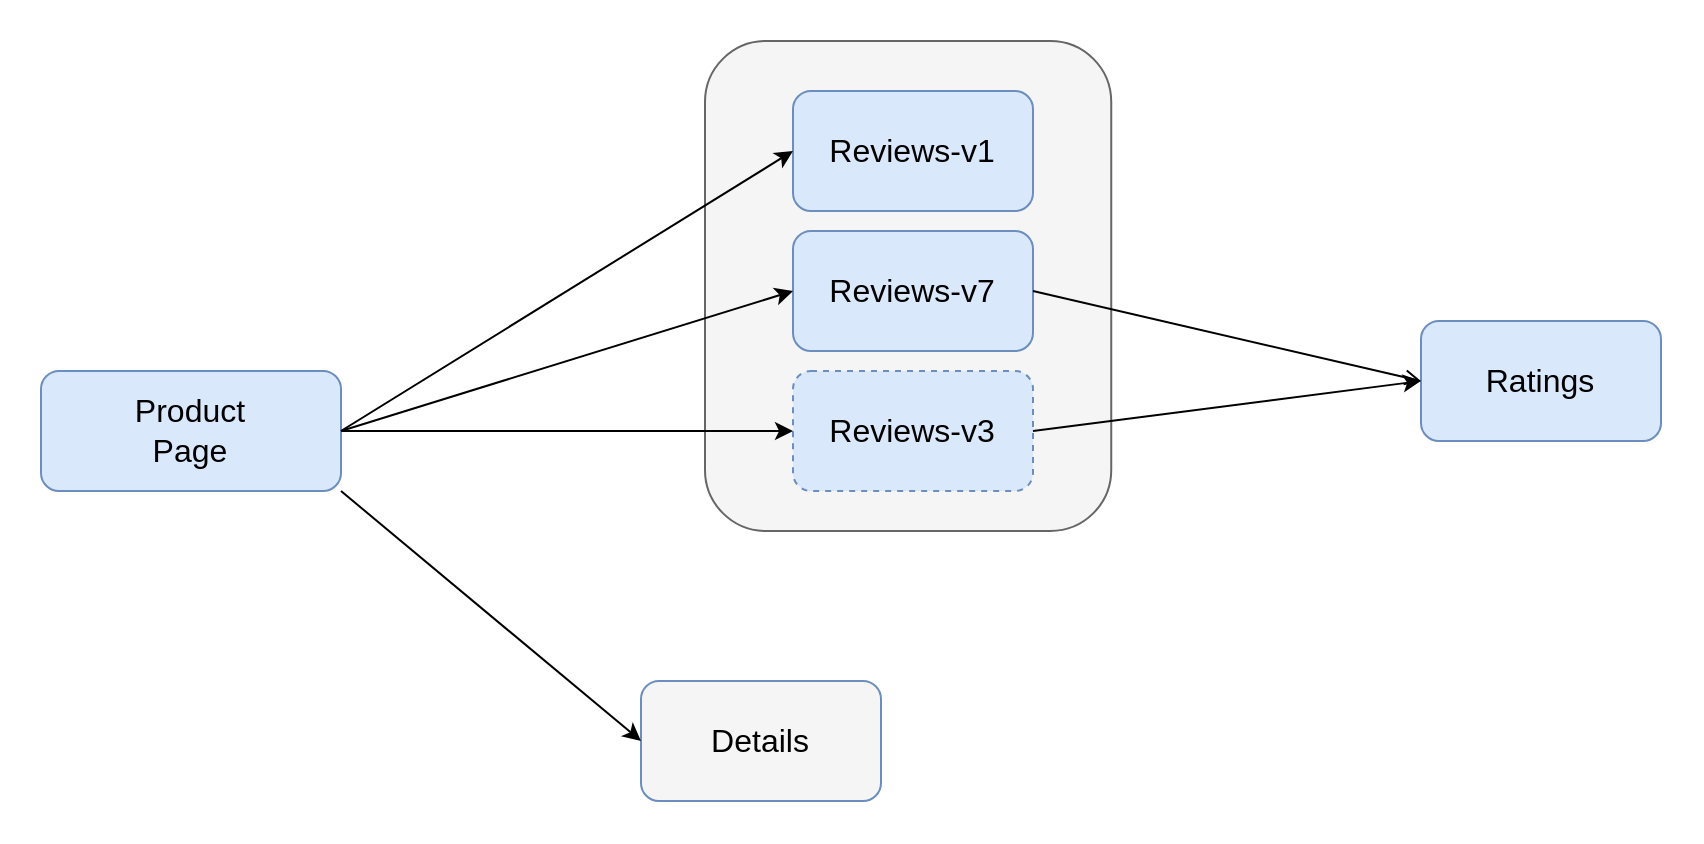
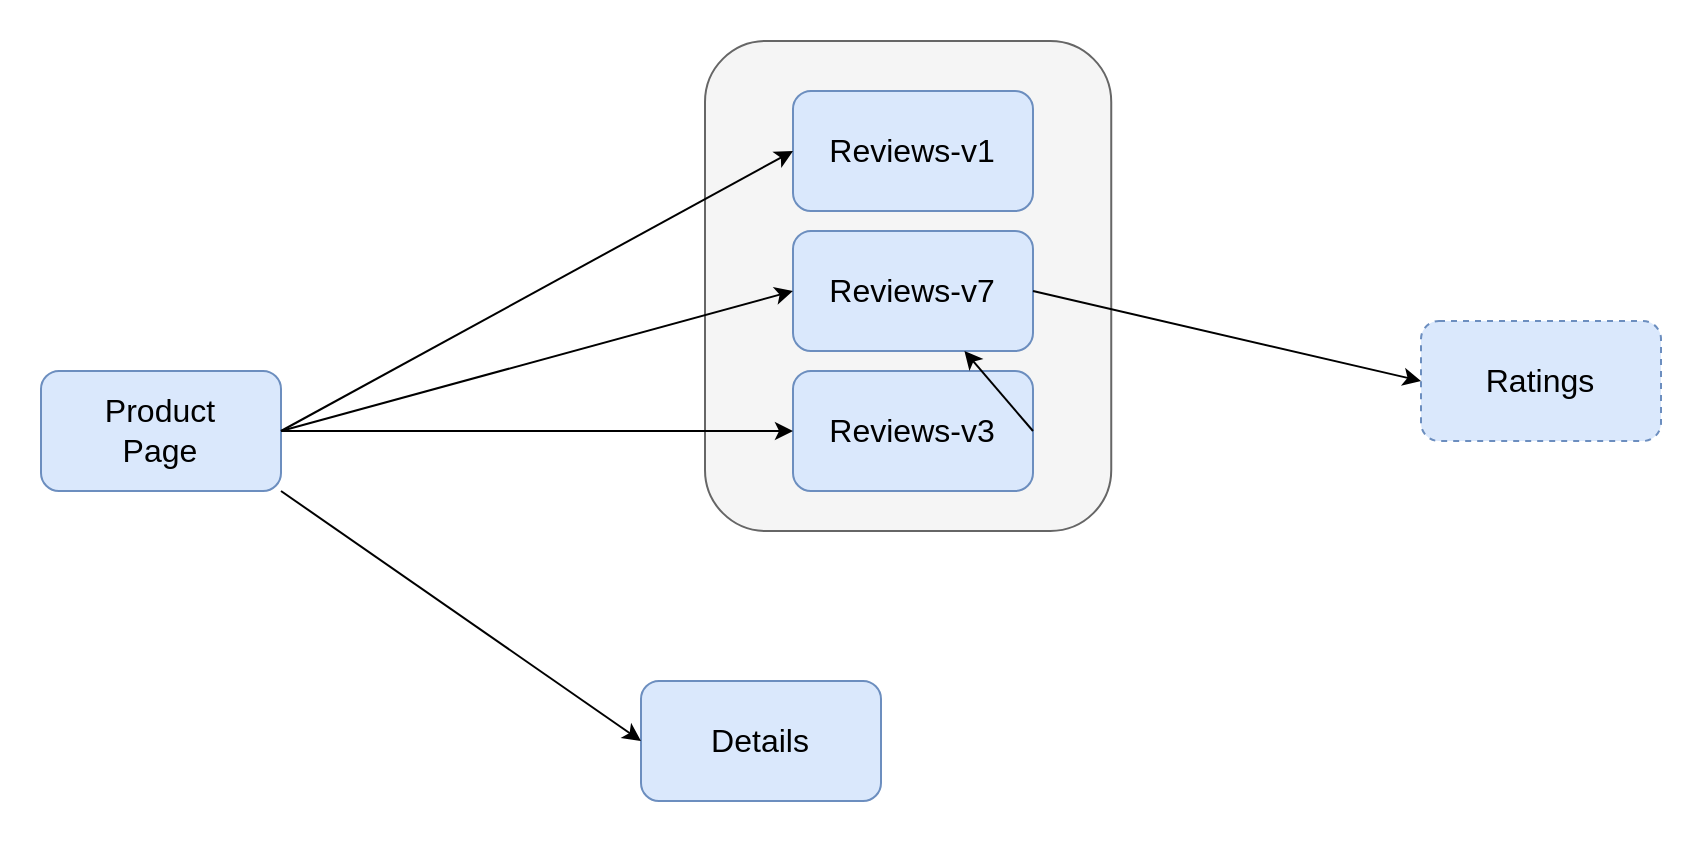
(1408, 378) -> (1404, 377)
(1541, 381) -> (1541, 381)
(1221, 407) -> (1003, 396)
(191, 431) -> (161, 431)
(913, 431) -> (913, 431)
(761, 741) -> (761, 741)
